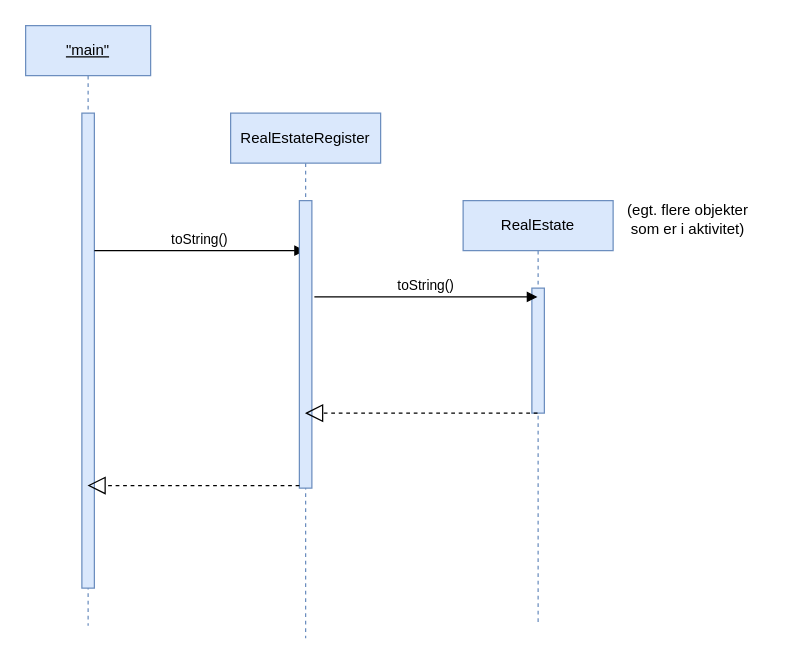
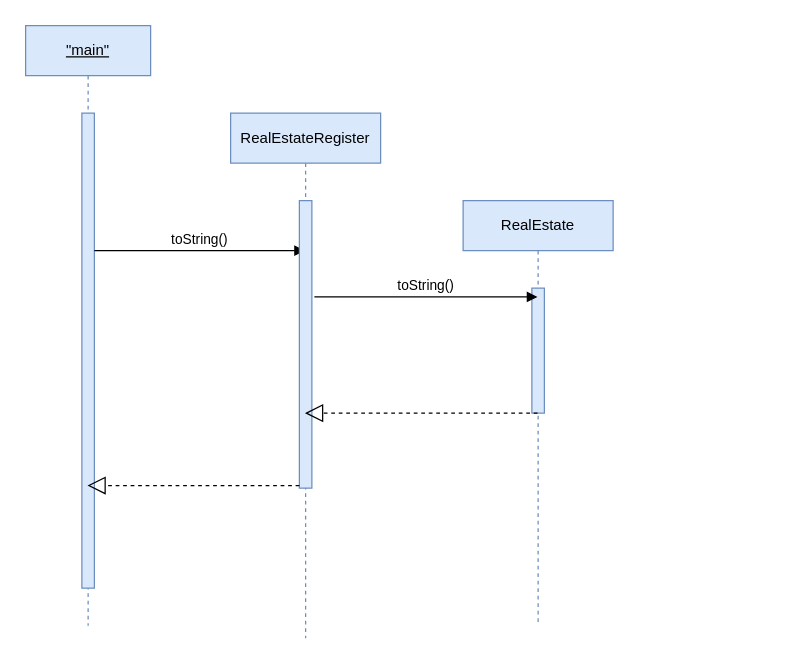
(688, 219) -> none
